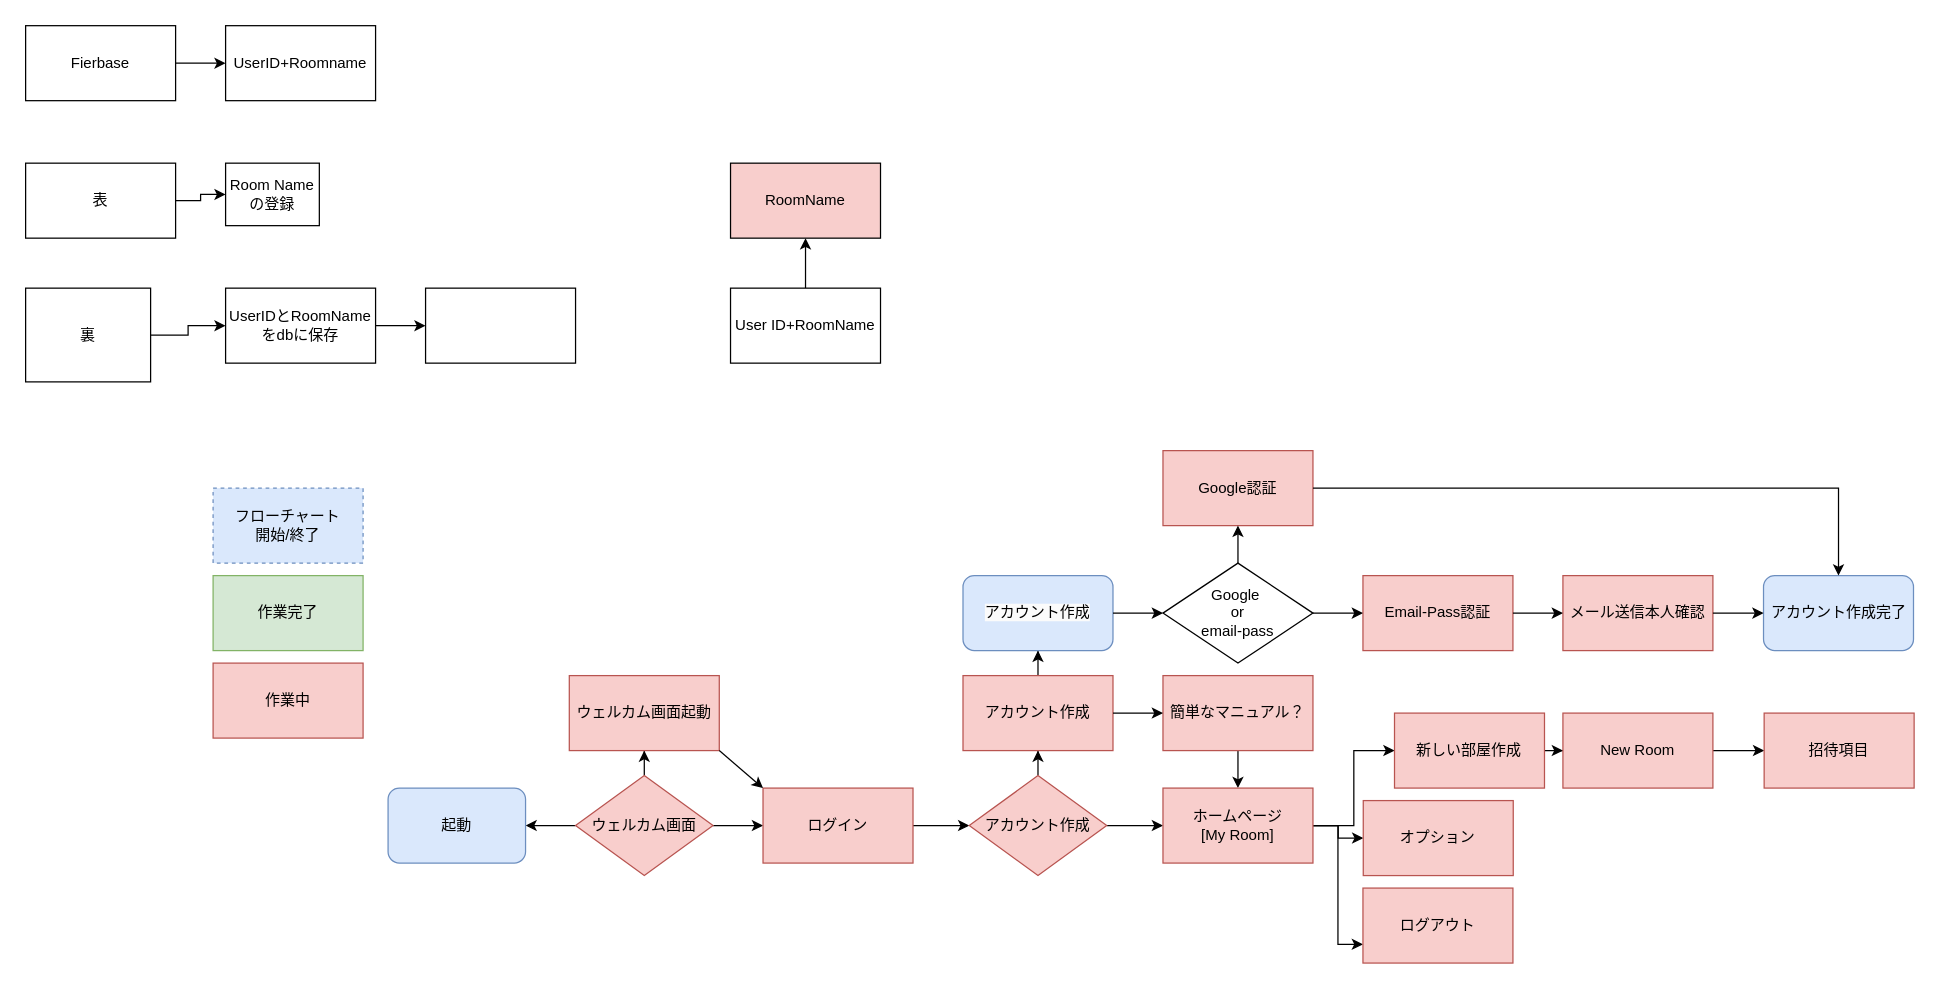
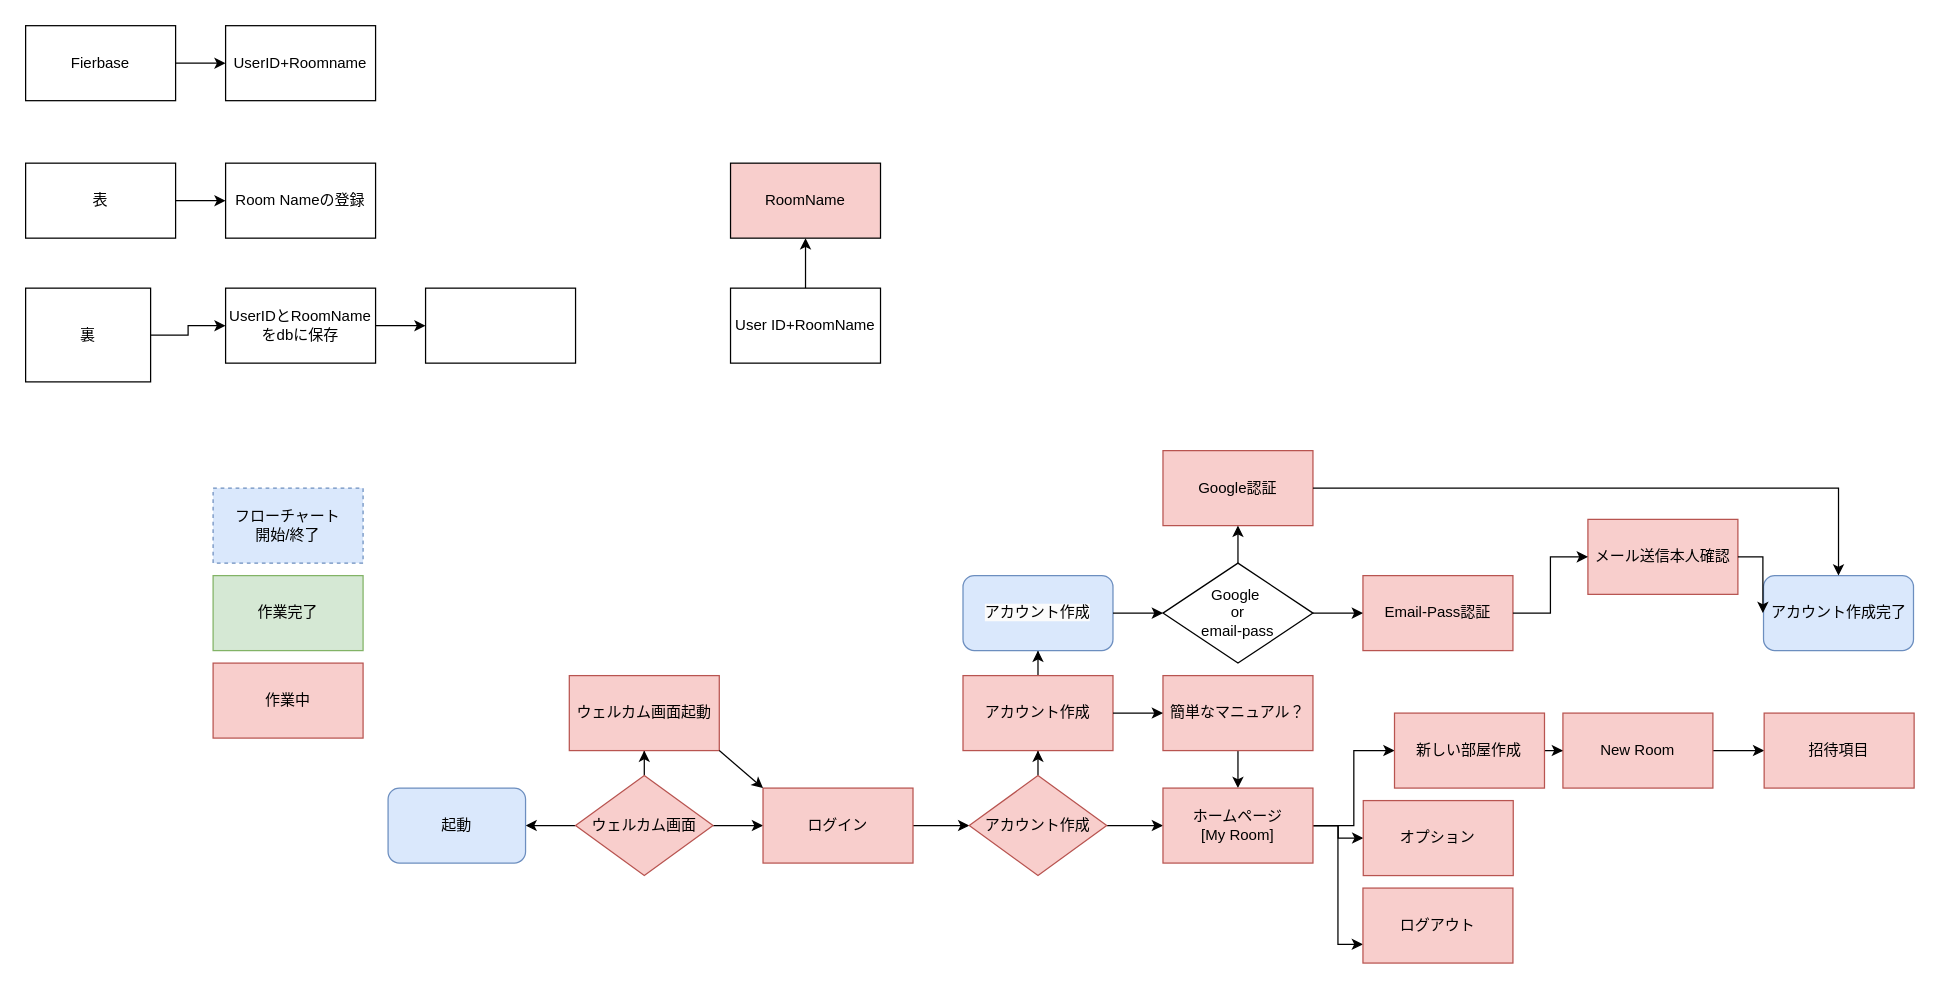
(273, 194) -> (301, 201)
(1638, 613) -> (1663, 557)
